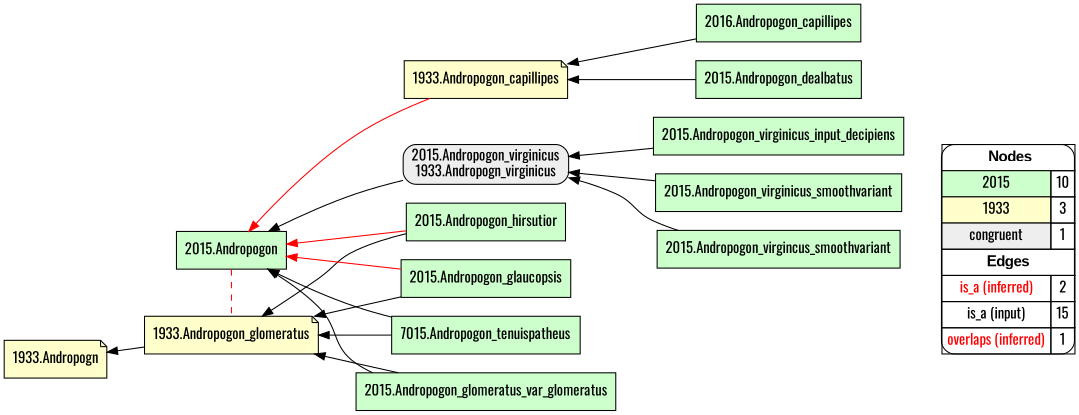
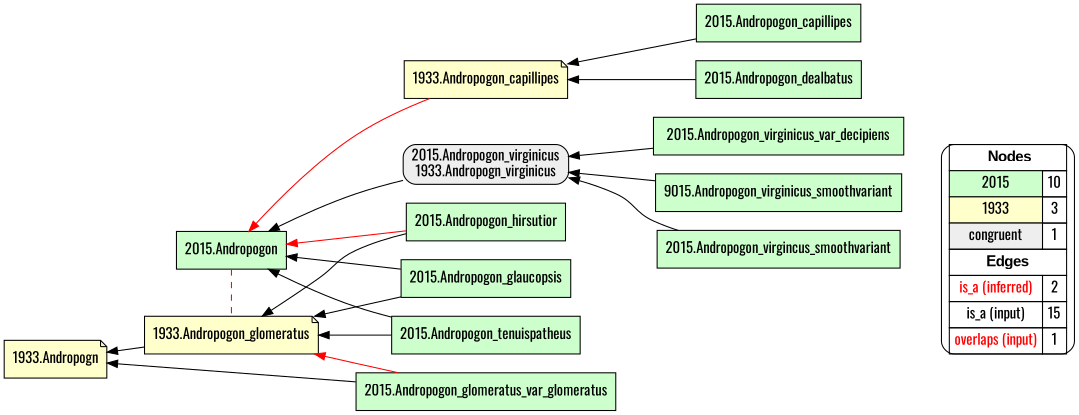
(779, 23) -> (779, 23)
(779, 136) -> (779, 136)
(779, 193) -> (779, 193)
(349, 263) -> (349, 263)
(329, 321) -> (237, 373)
(486, 335) -> (486, 335)
(996, 340) -> (996, 340)
(378, 368) -> (362, 365)
